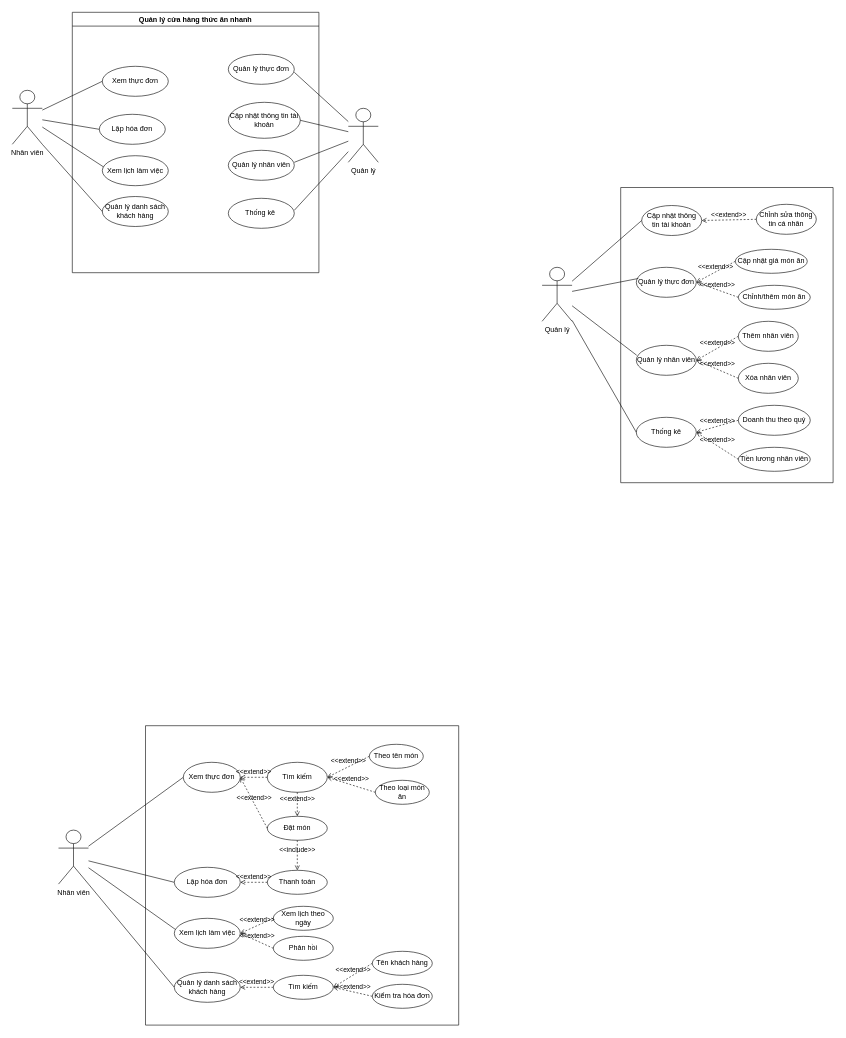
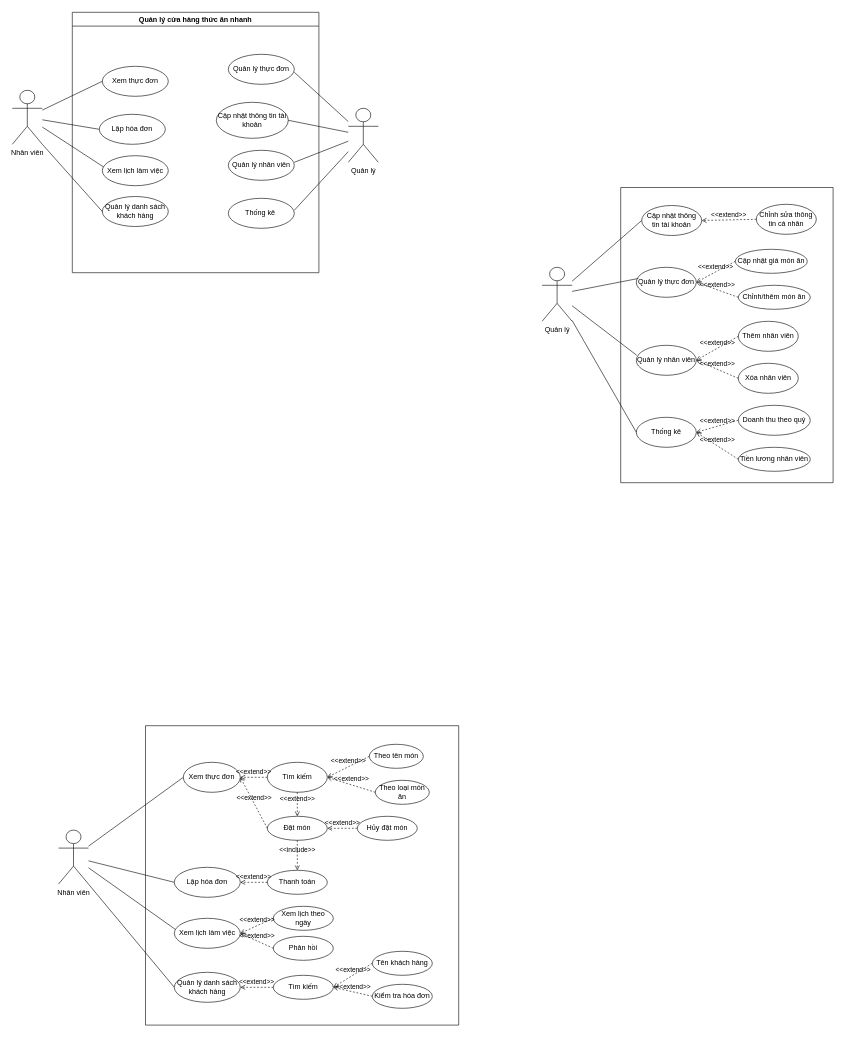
(264, 120) -> (252, 120)
none -> (343, 828)
none -> (387, 828)
